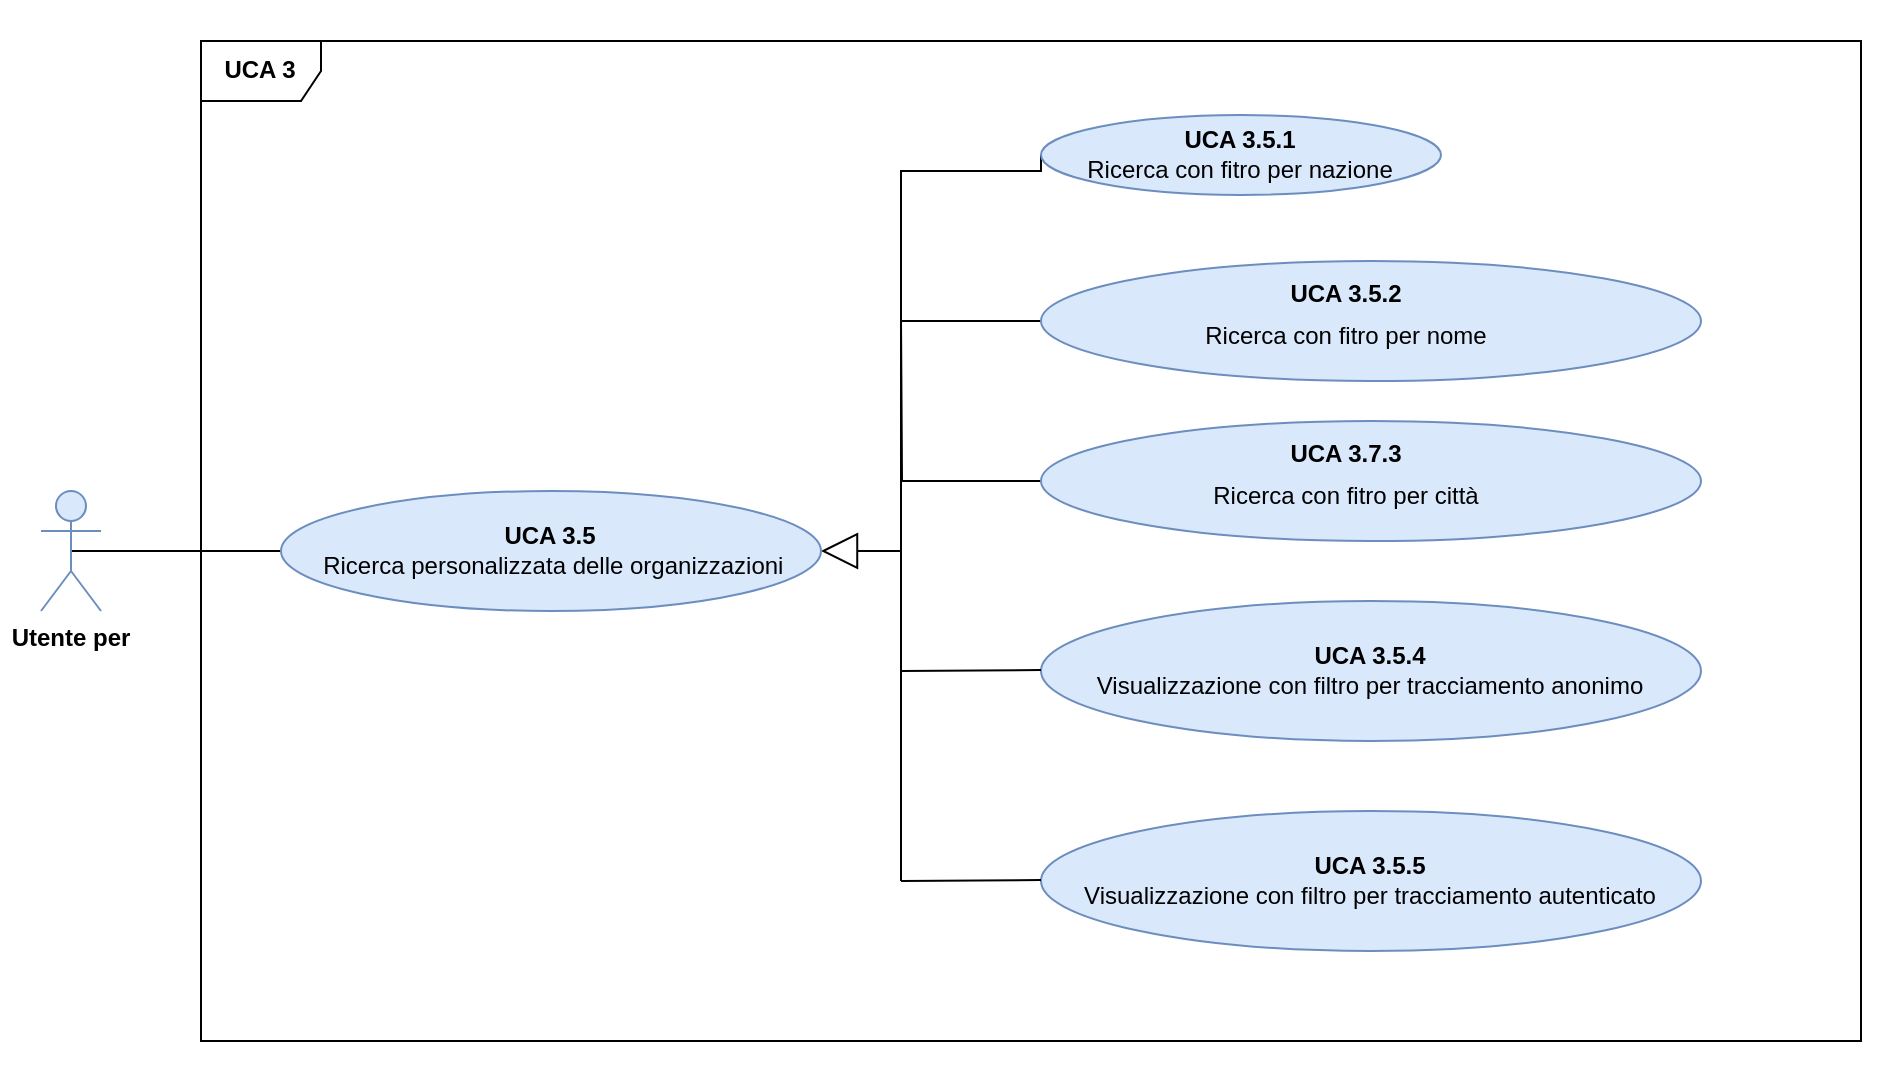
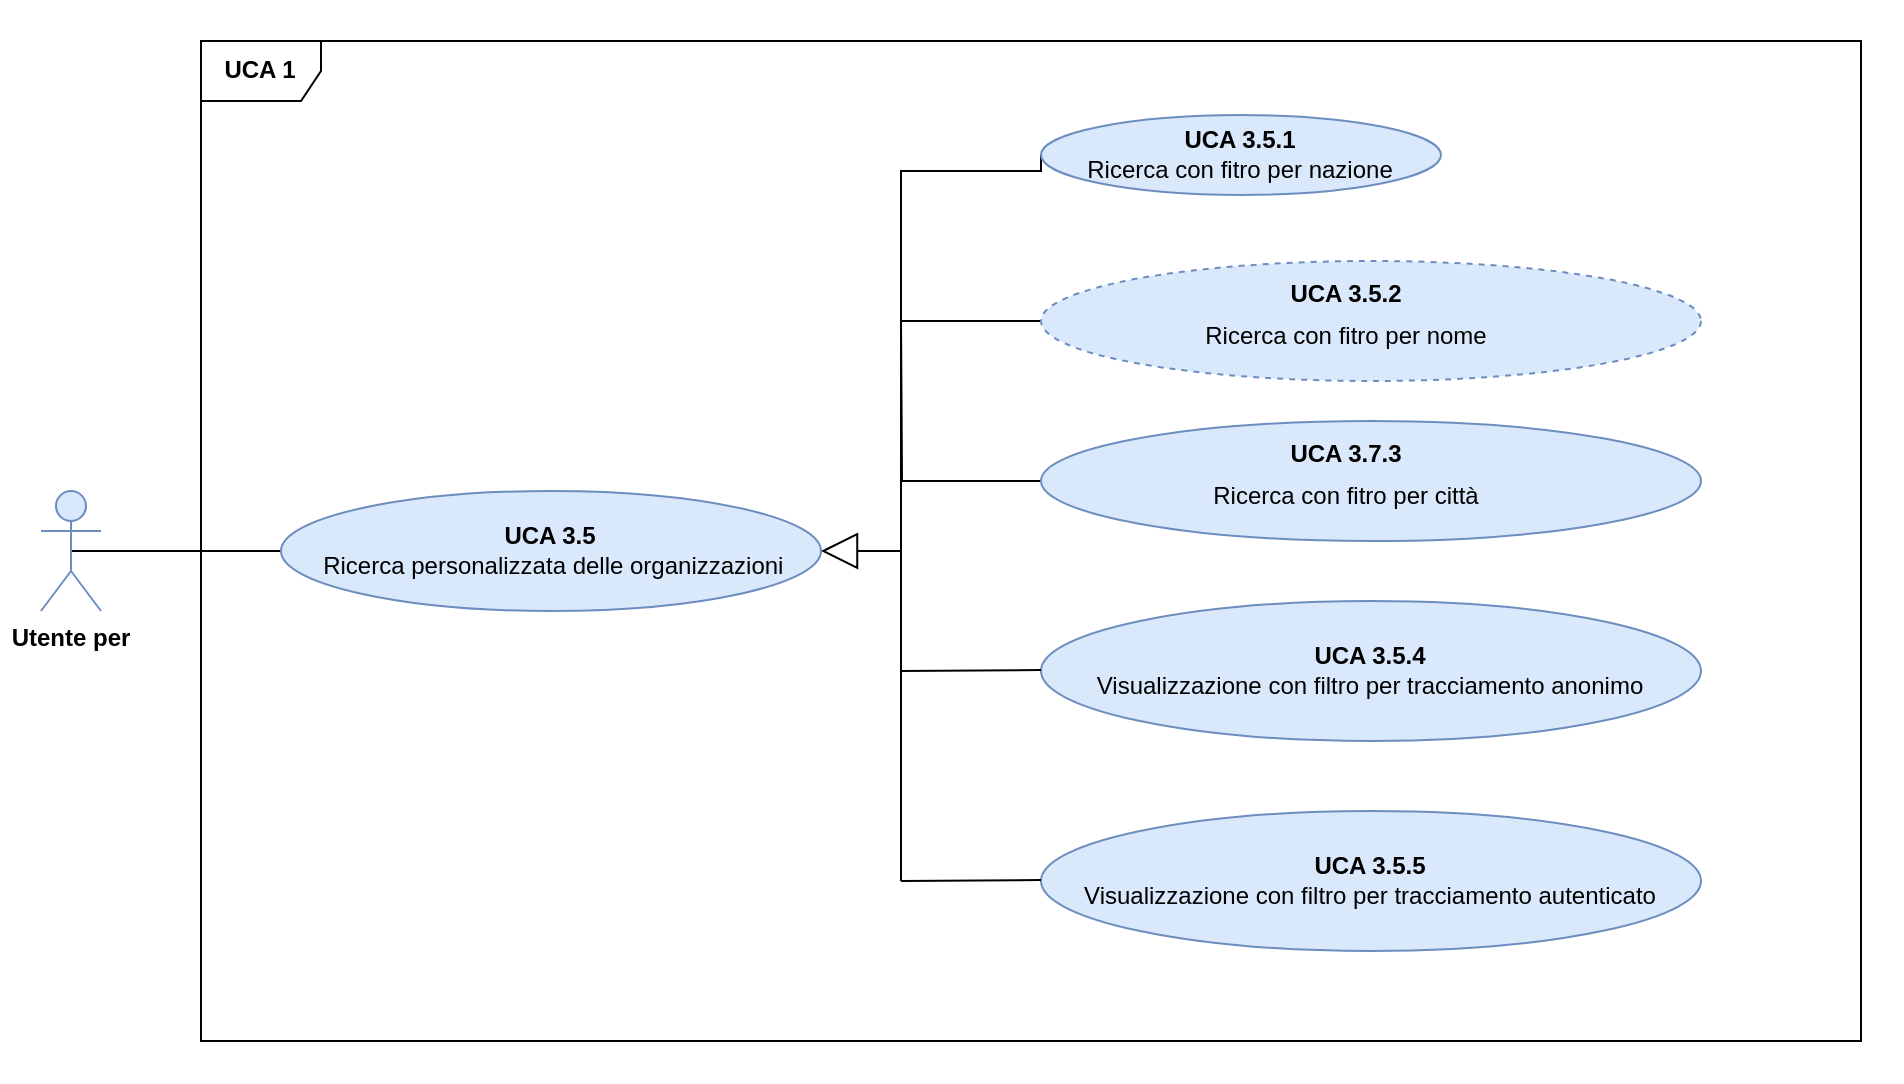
(261, 71) -> (261, 71)
(1371, 321) -> (1371, 321)
